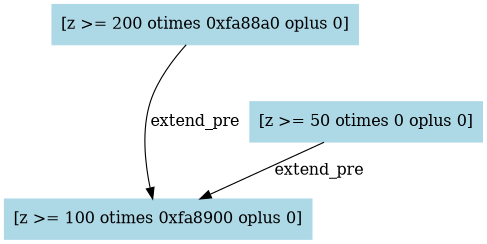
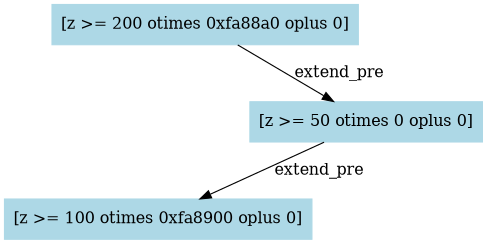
(148, 111) -> (281, 70)
